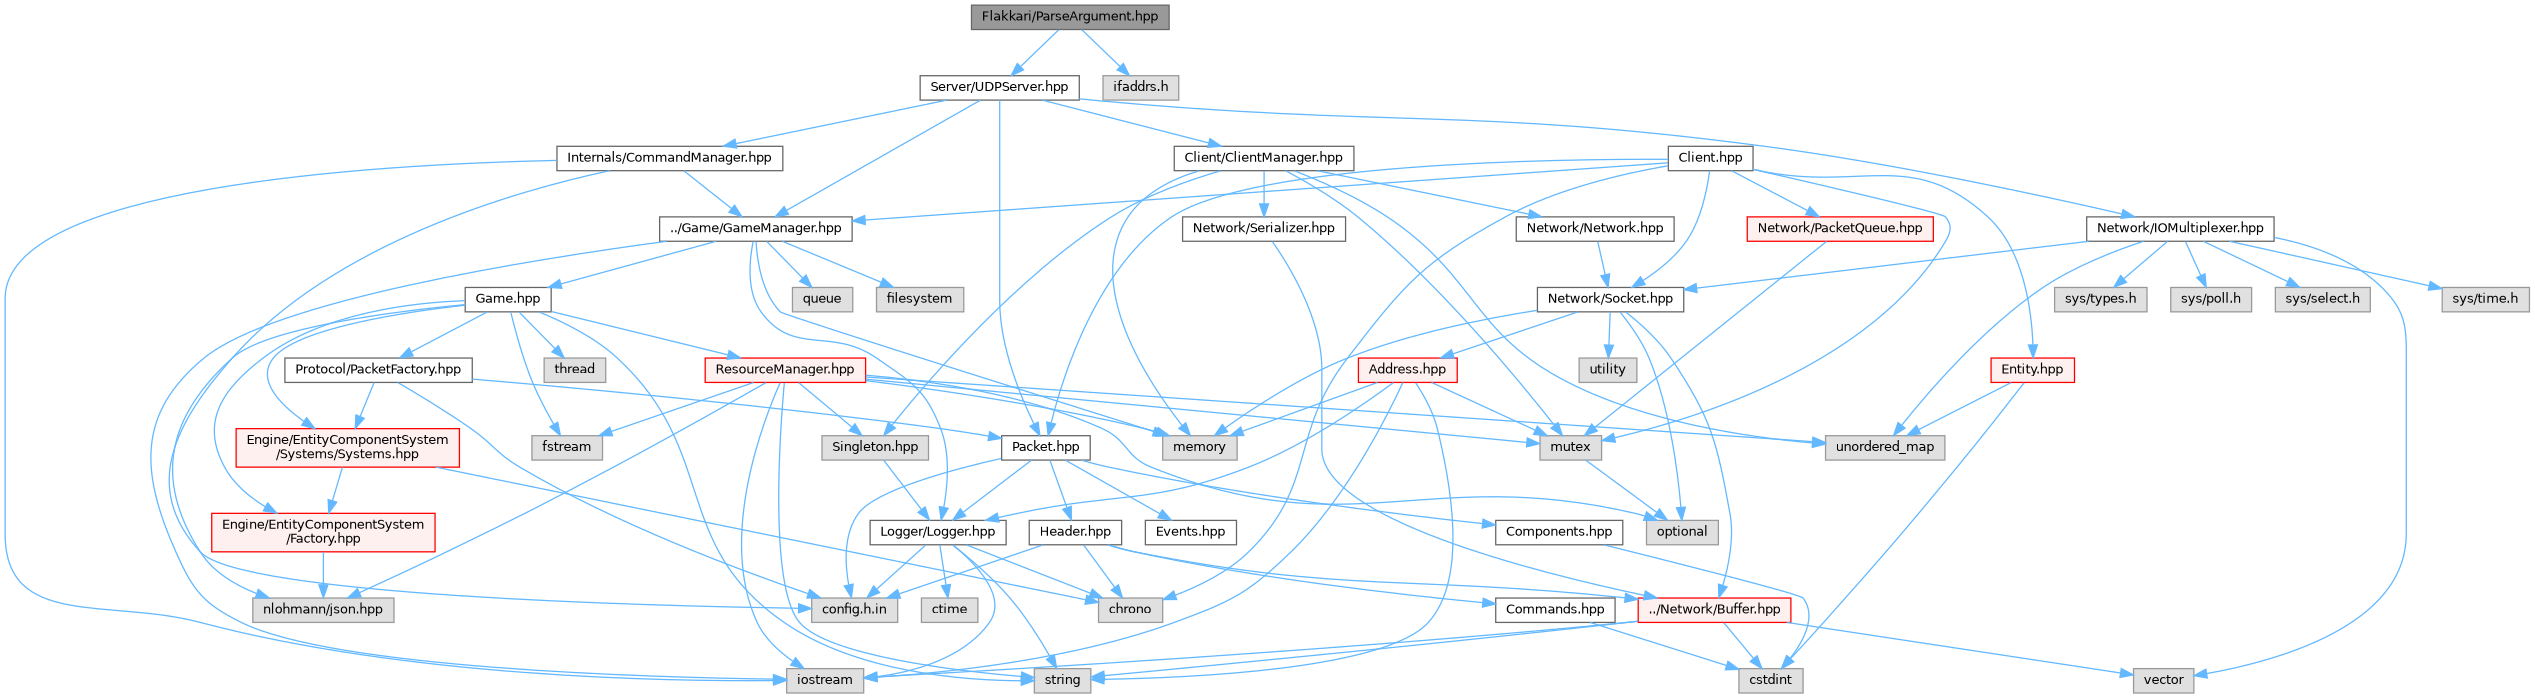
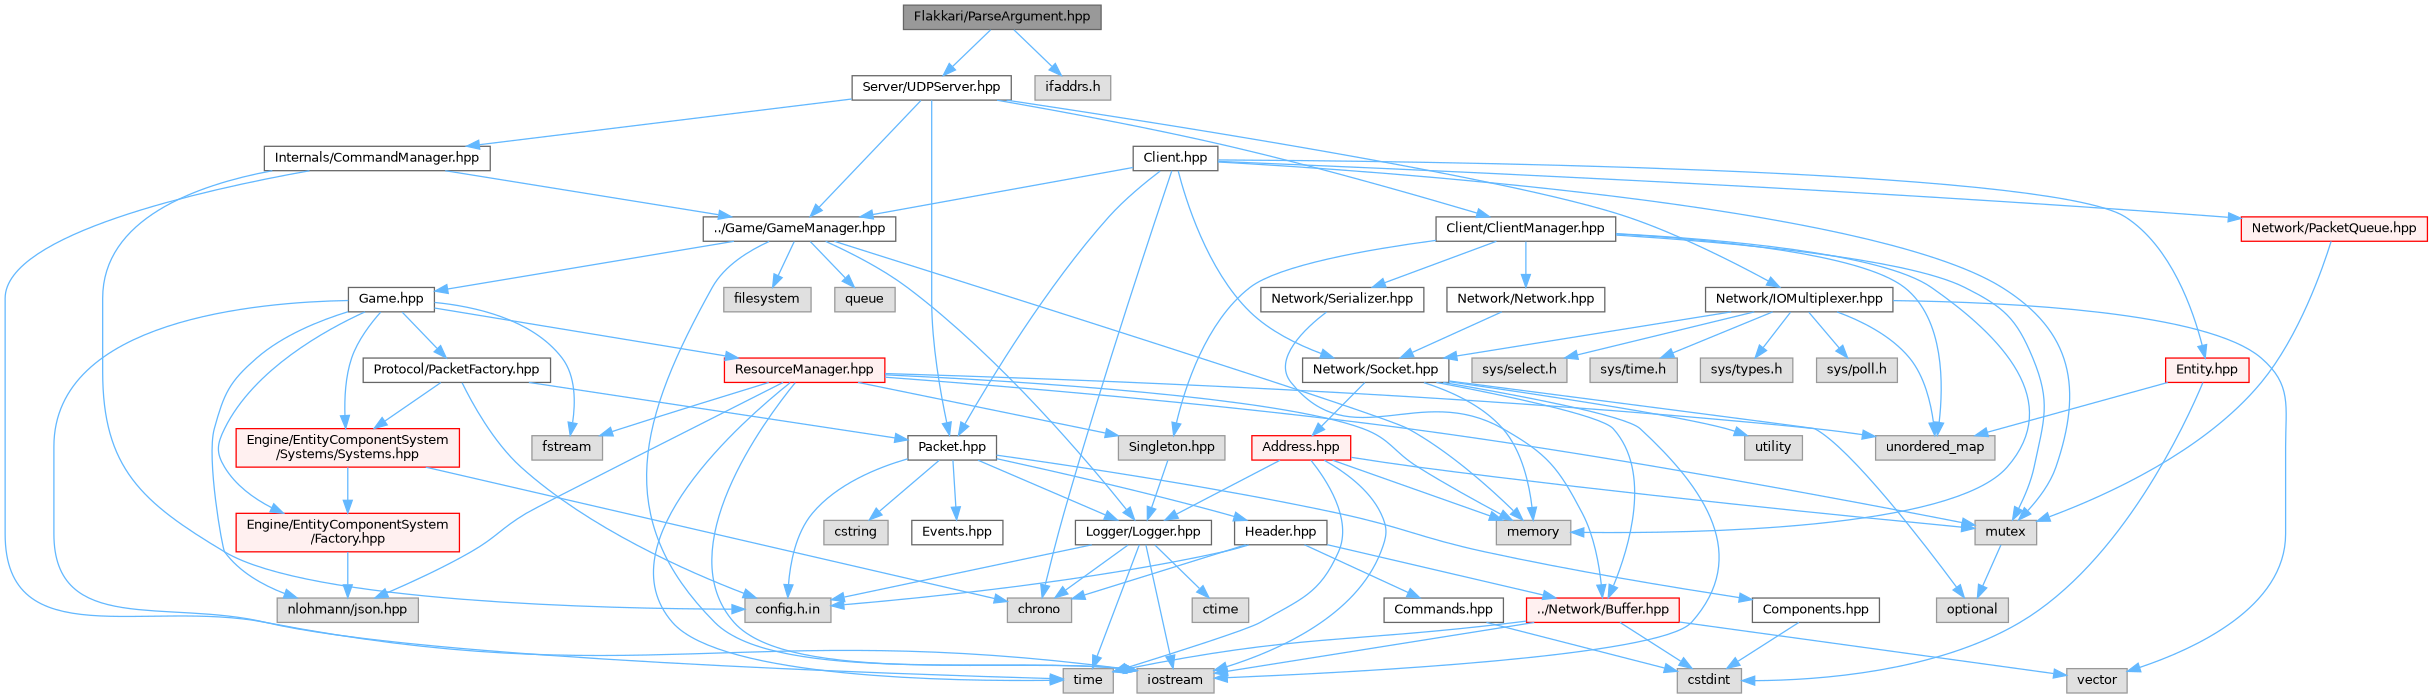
(575, 370) -> none
(1148, 465) -> none
none -> (856, 533)
none -> (1674, 631)
(1063, 681) -> (1088, 681)
